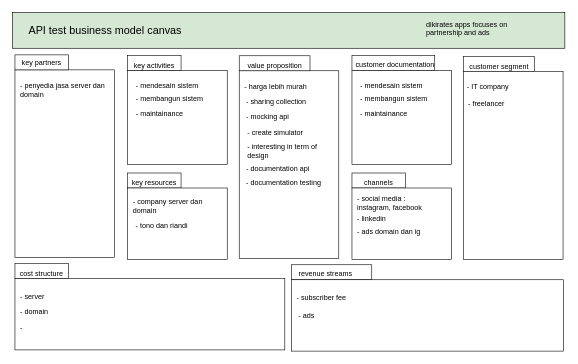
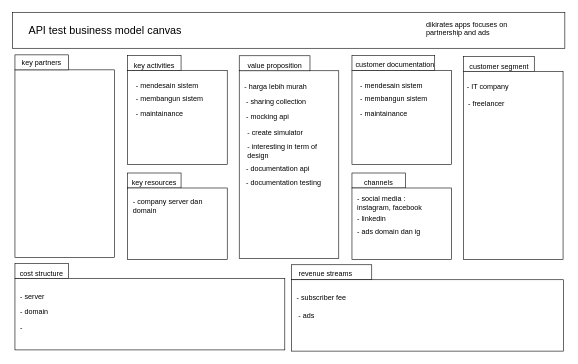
(289, 30) -> (289, 30)
(64, 90) -> none
(162, 227) -> none
